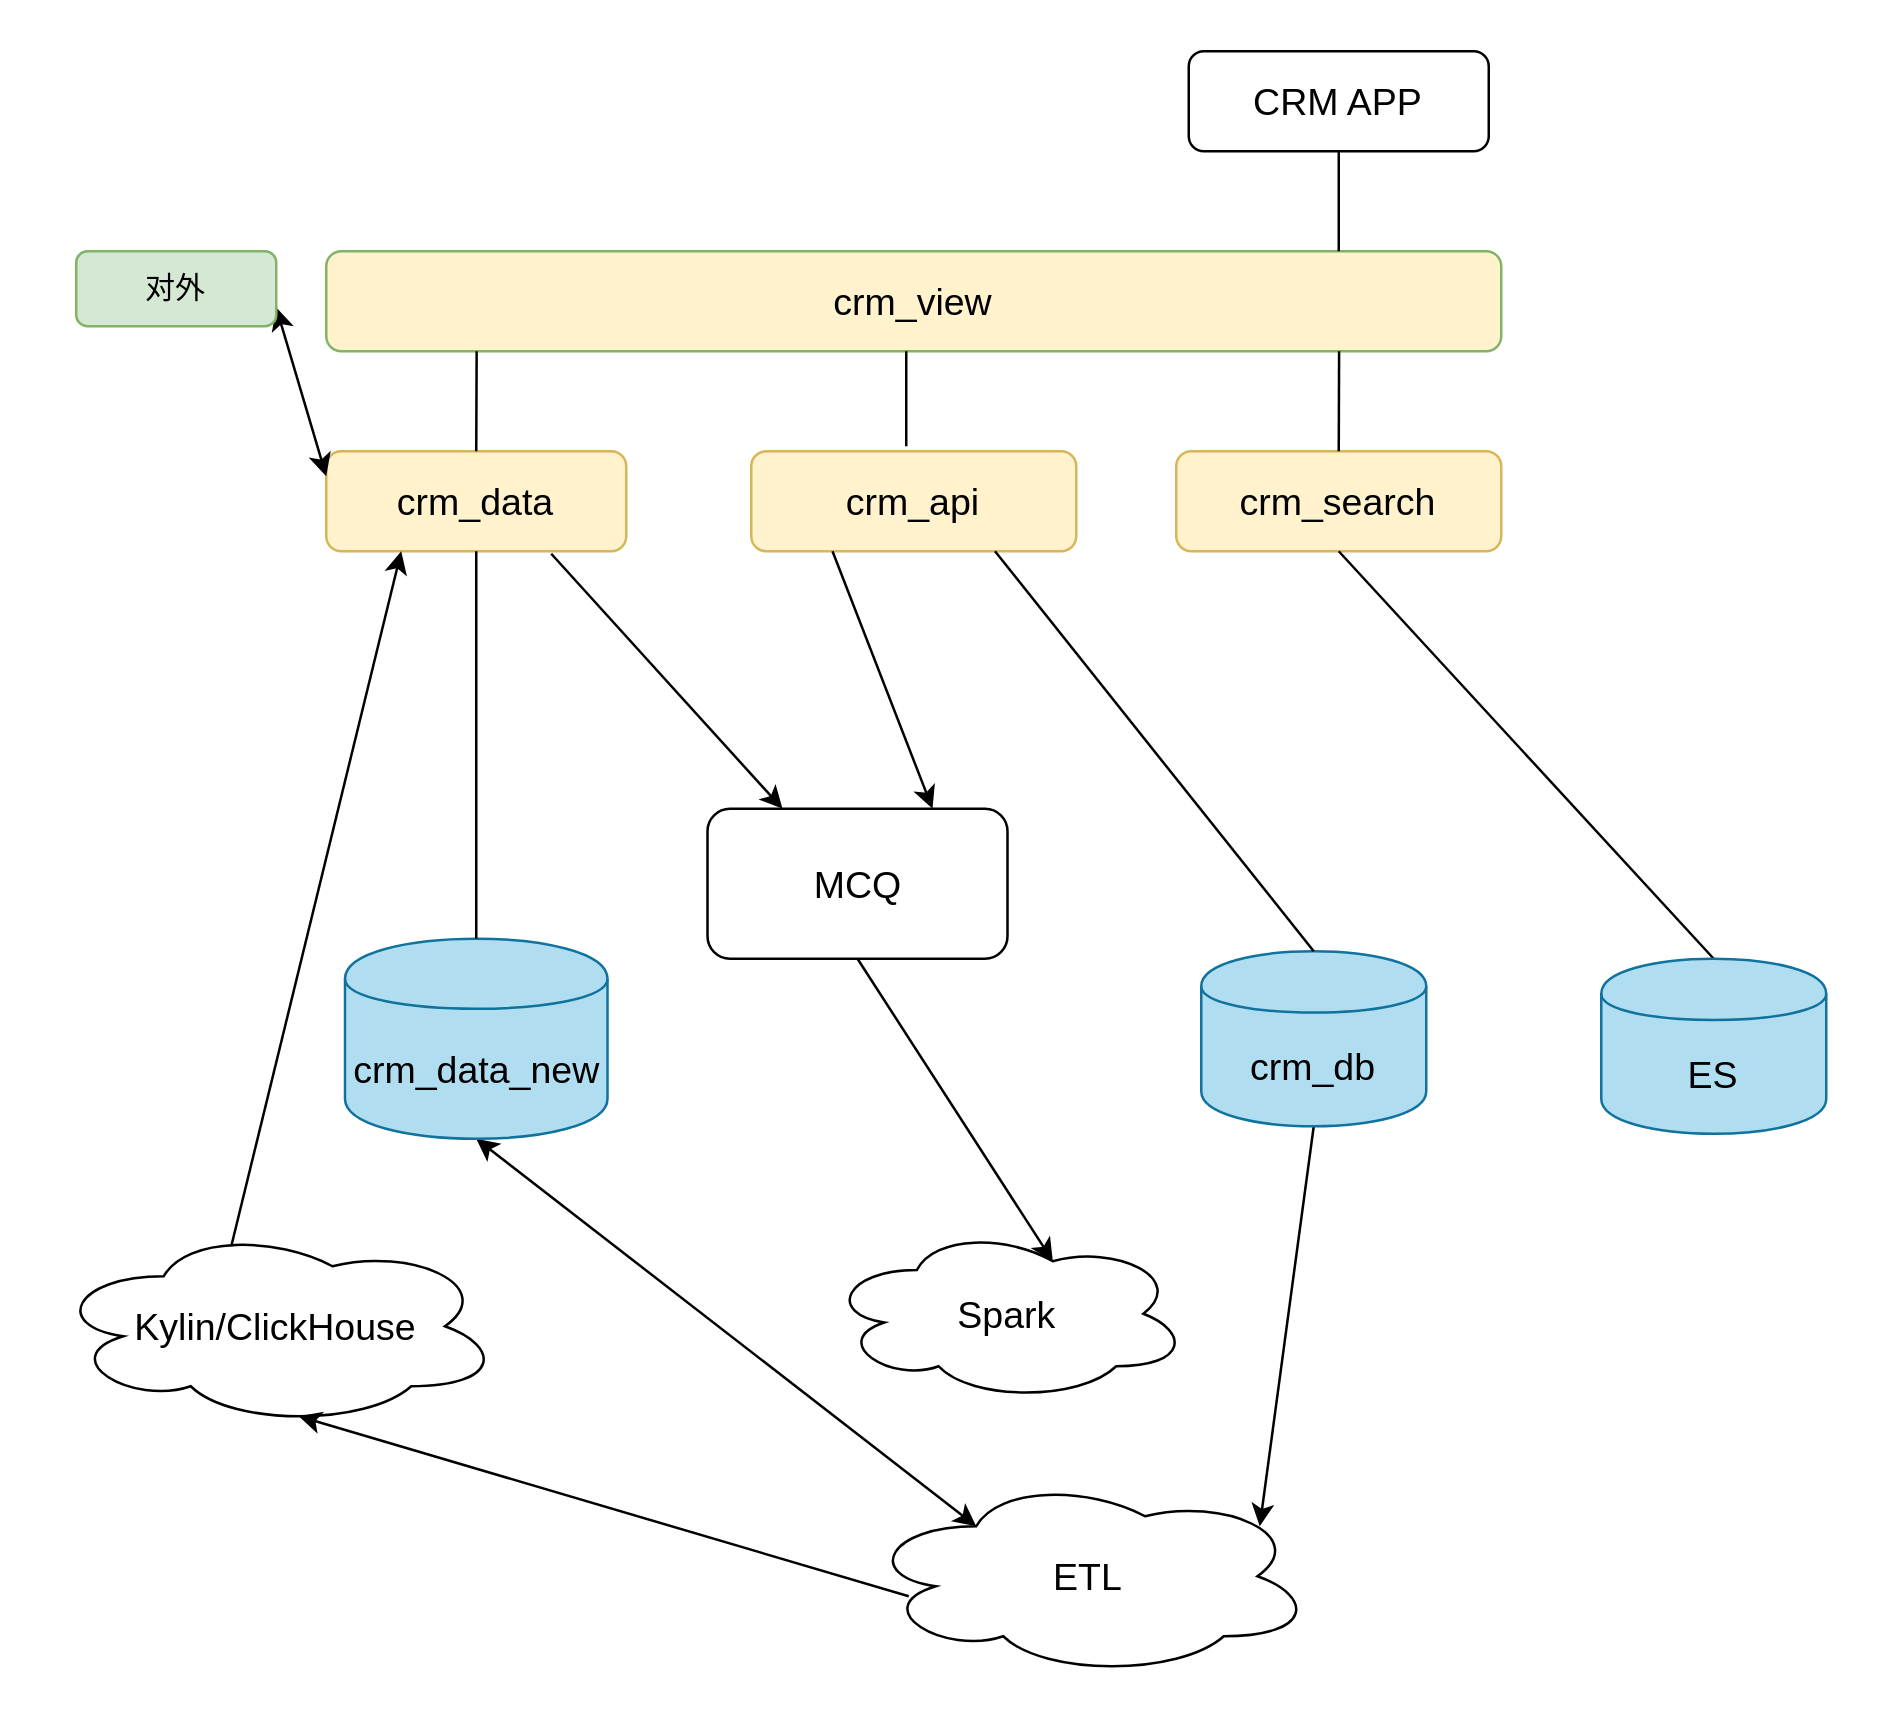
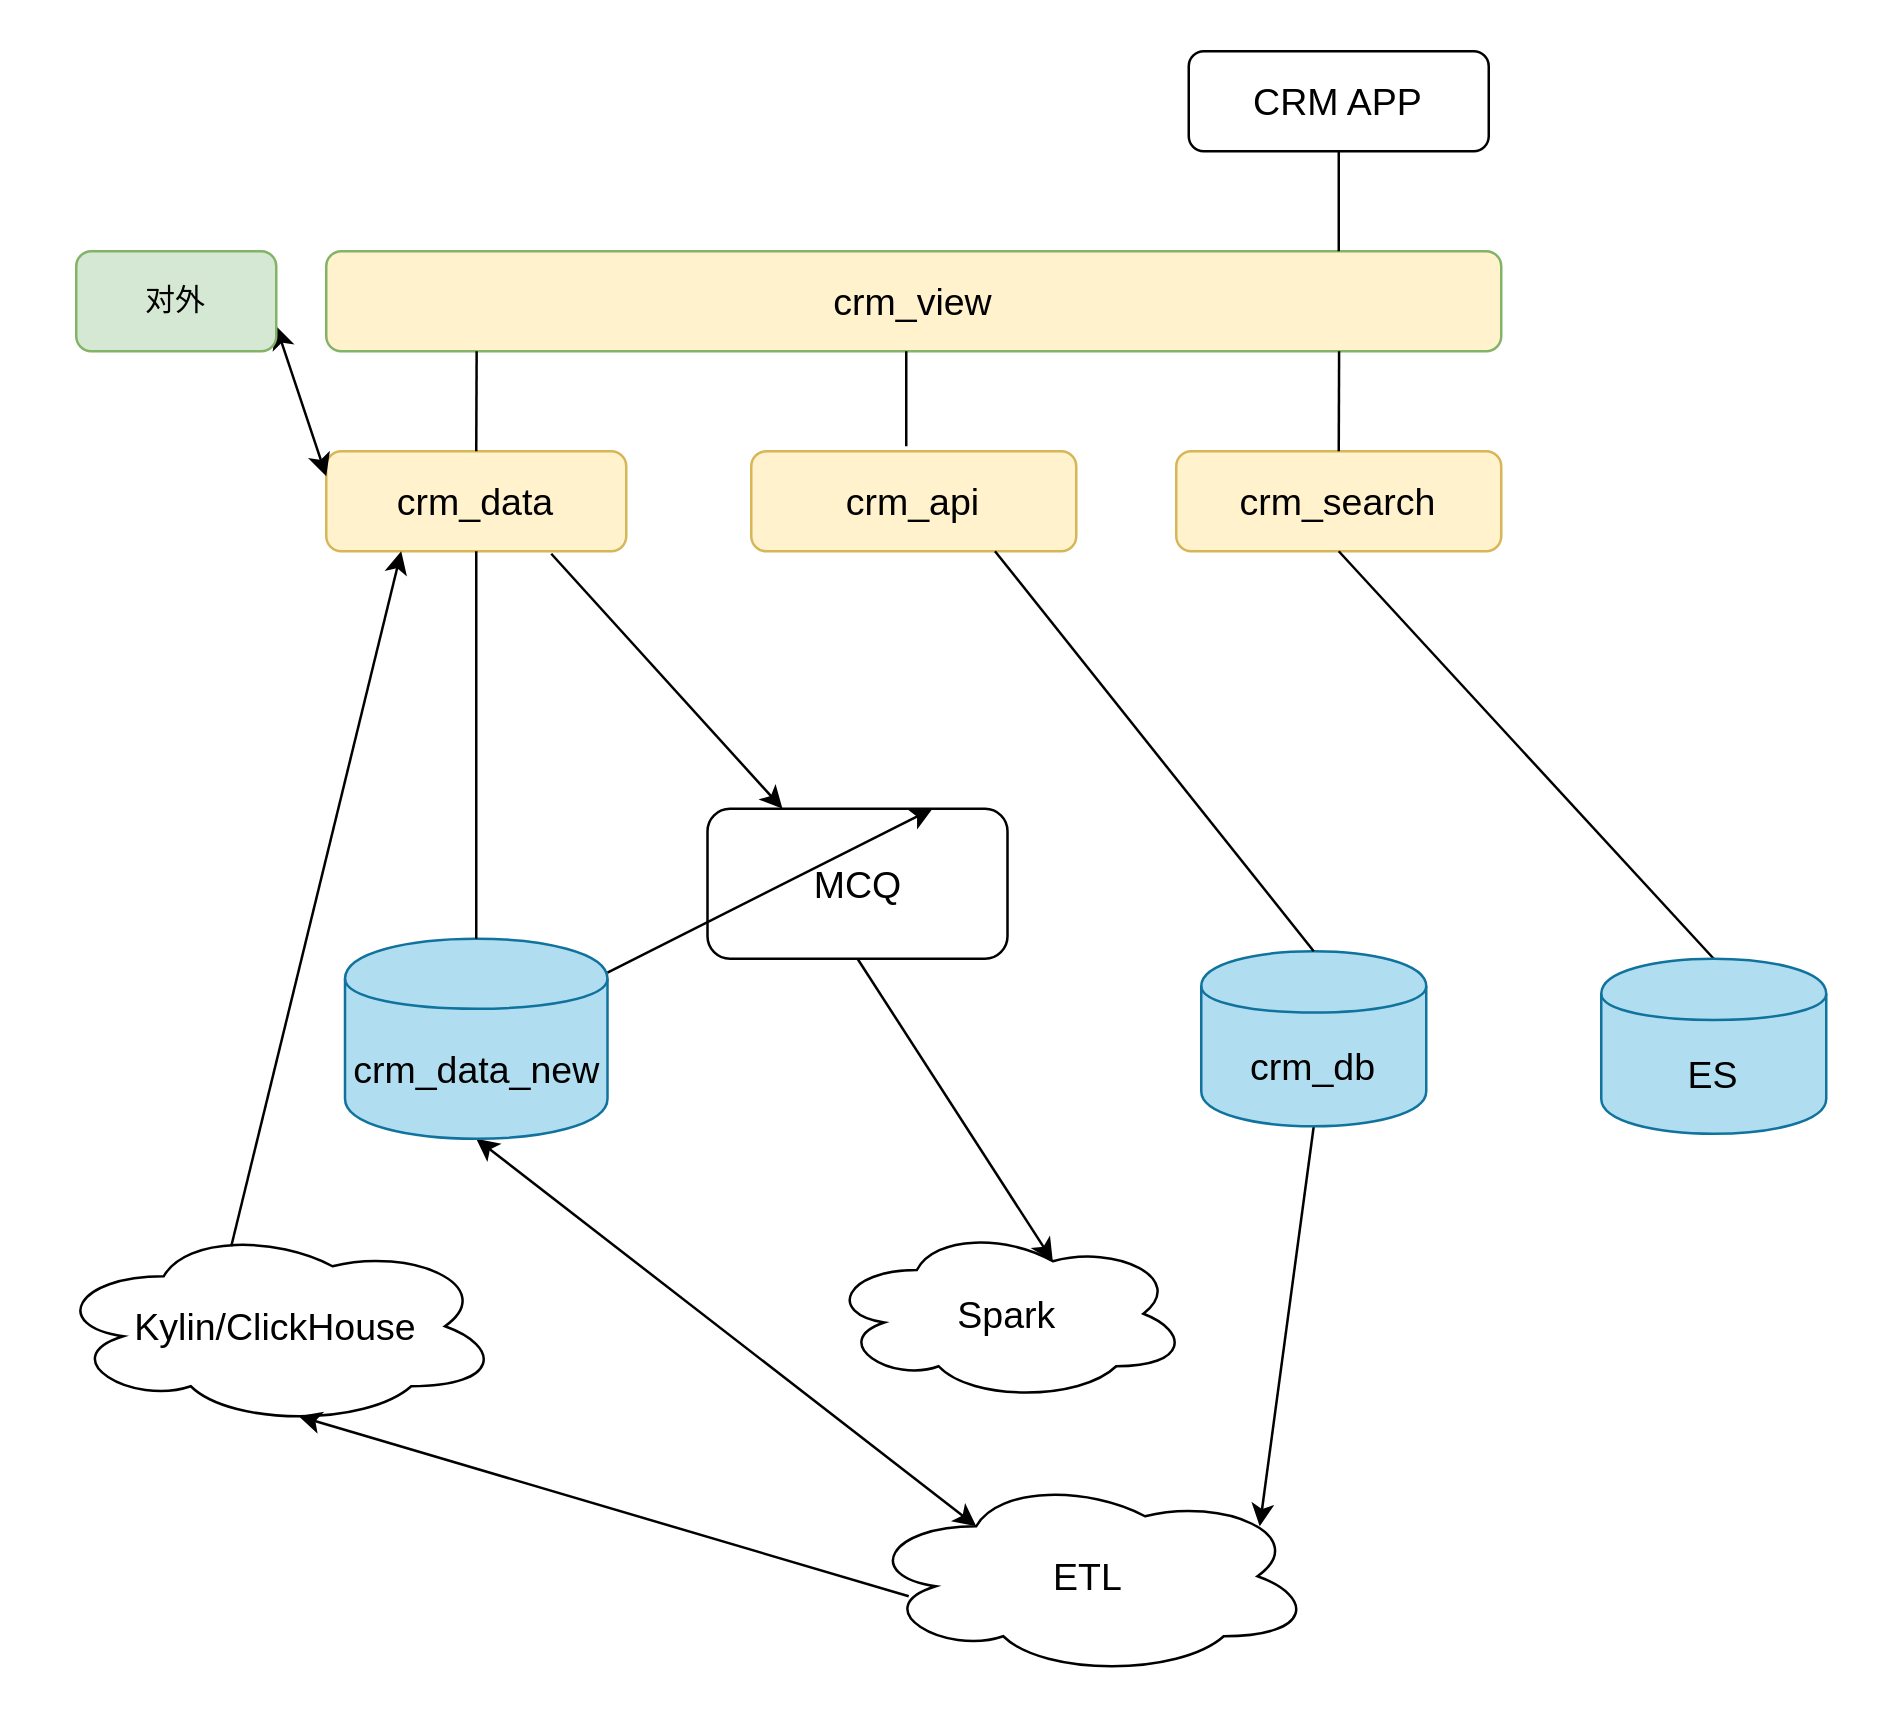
(176, 289) -> (176, 301)
(880, 673) -> (763, 894)
